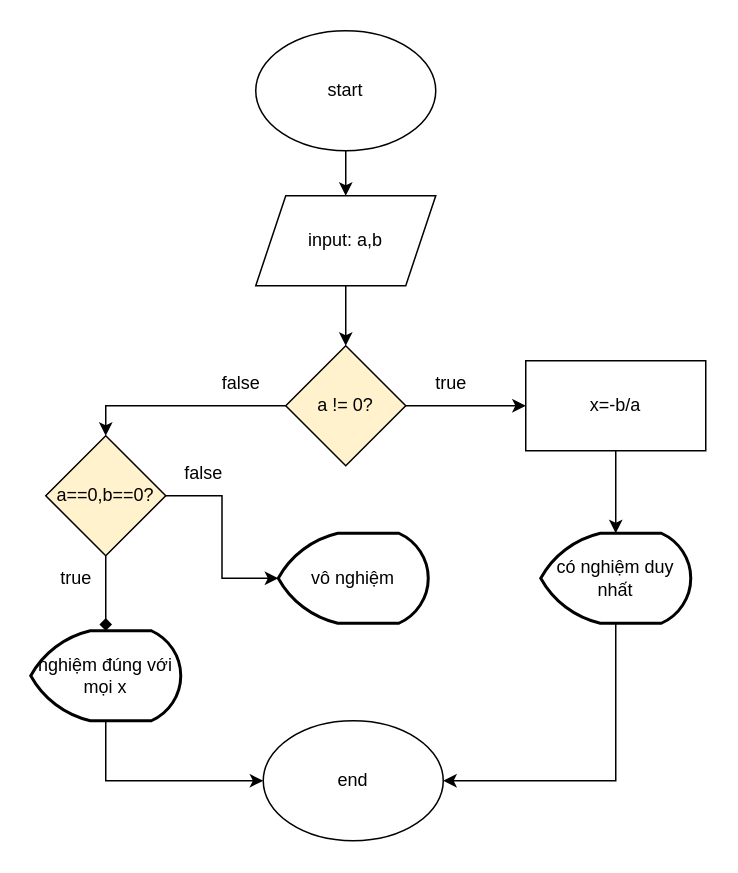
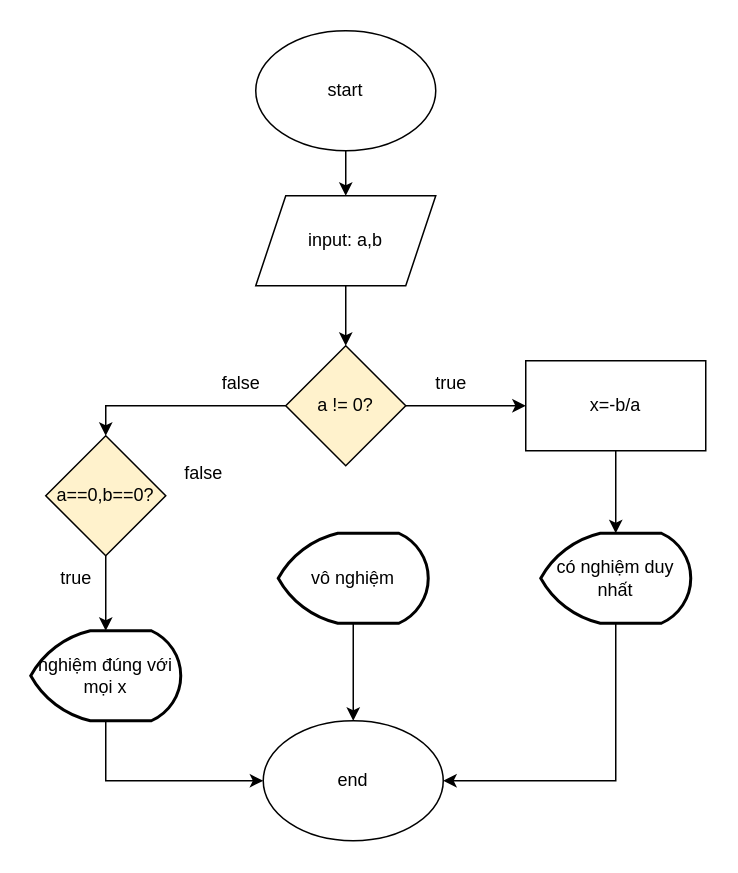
(222, 532) -> none
(106, 618) -> (106, 619)
none -> (353, 667)
